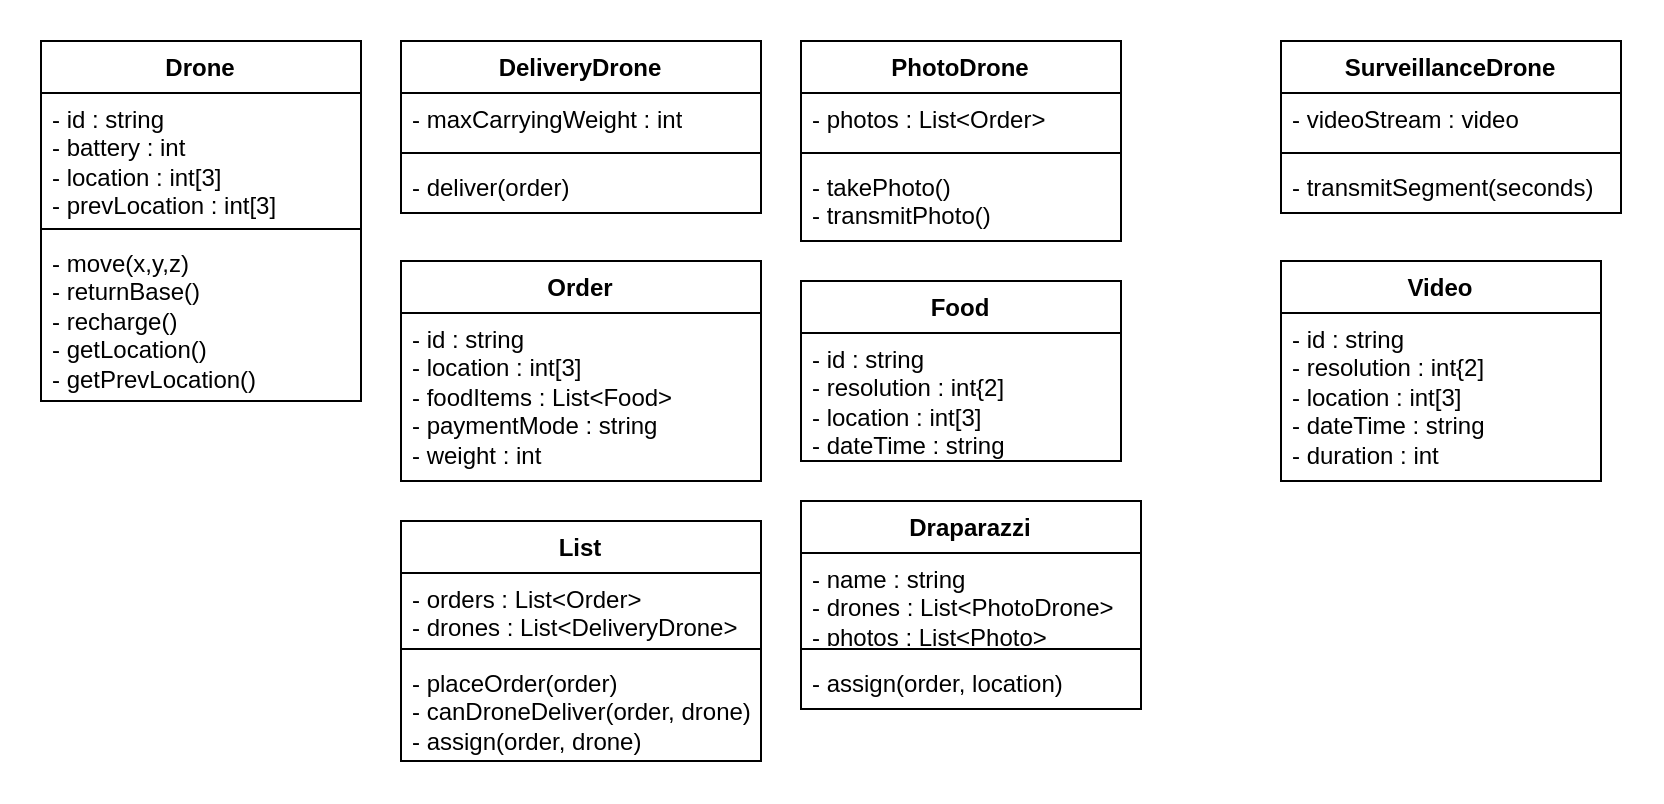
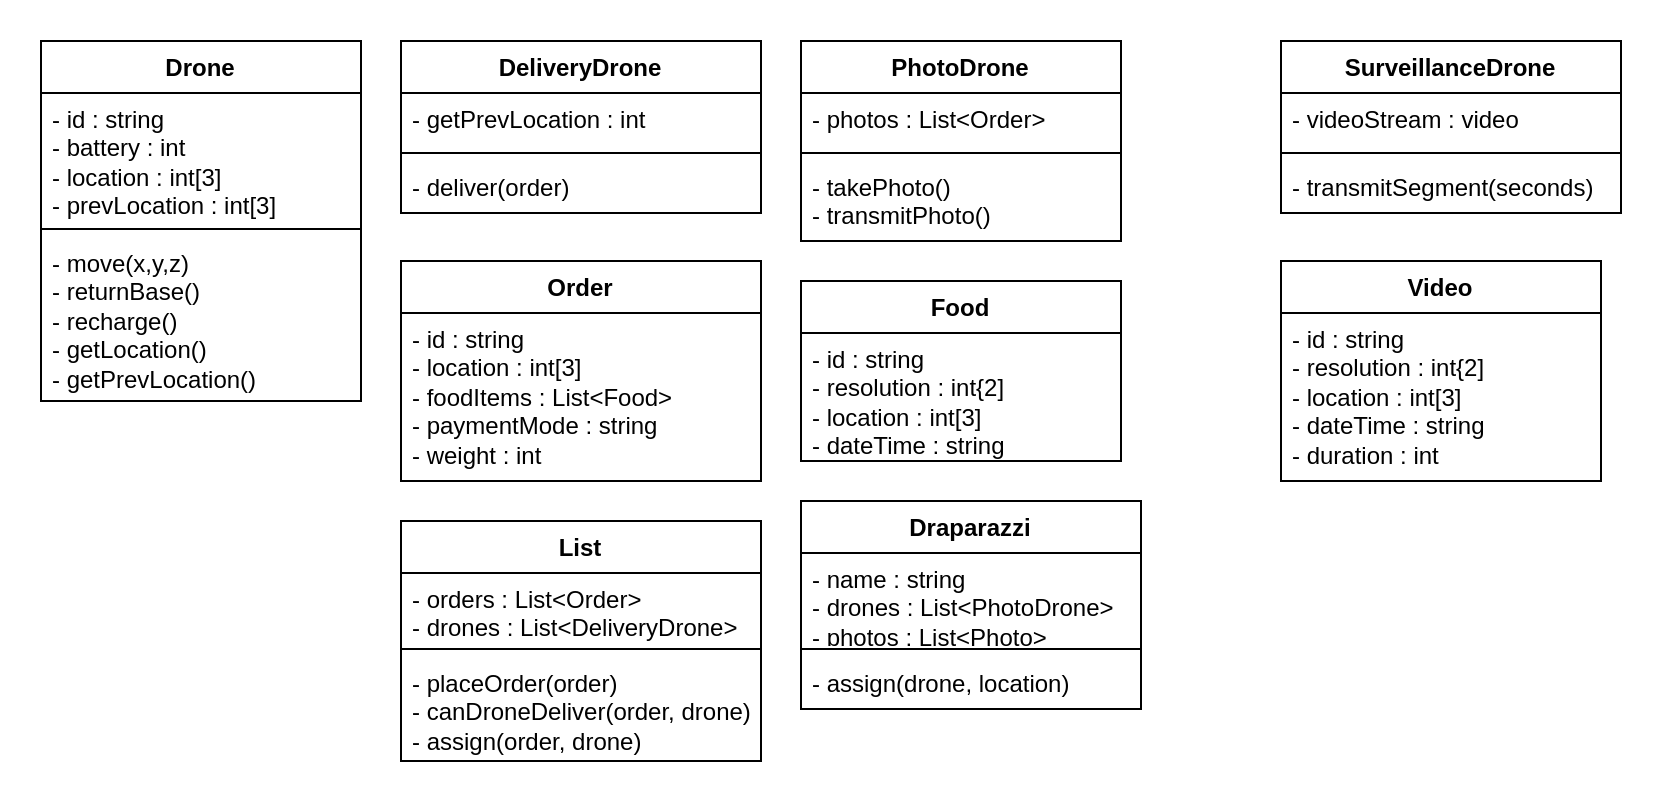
(559, 121) -> (549, 121)
(962, 685) -> (962, 685)
